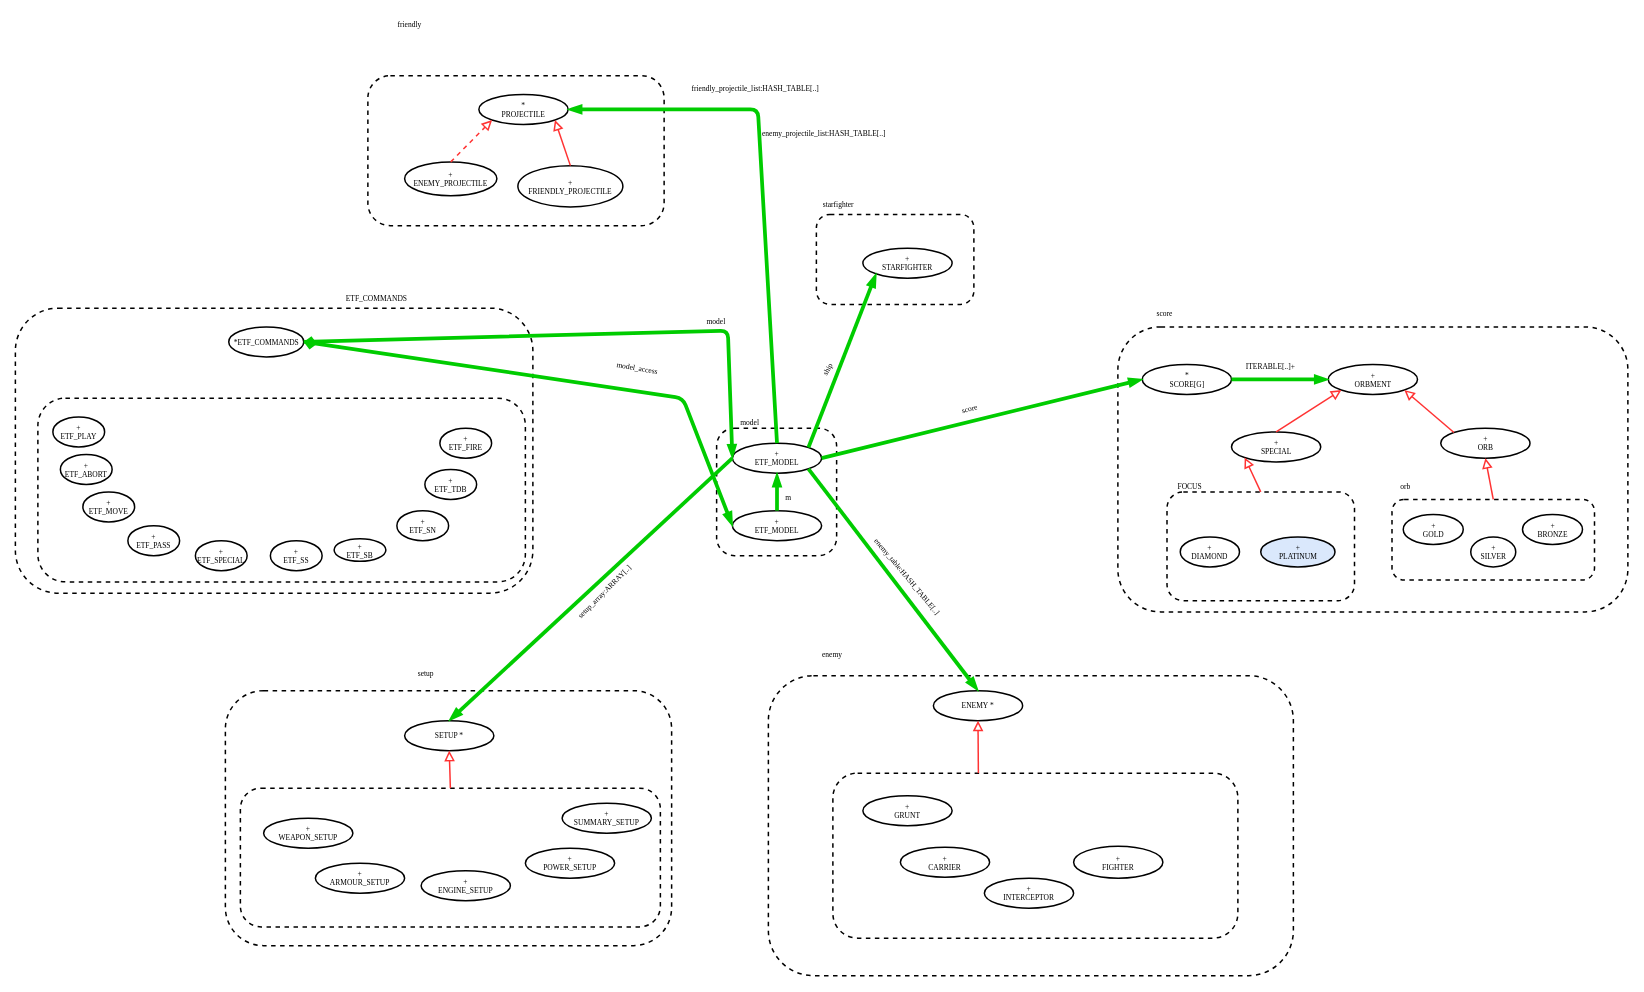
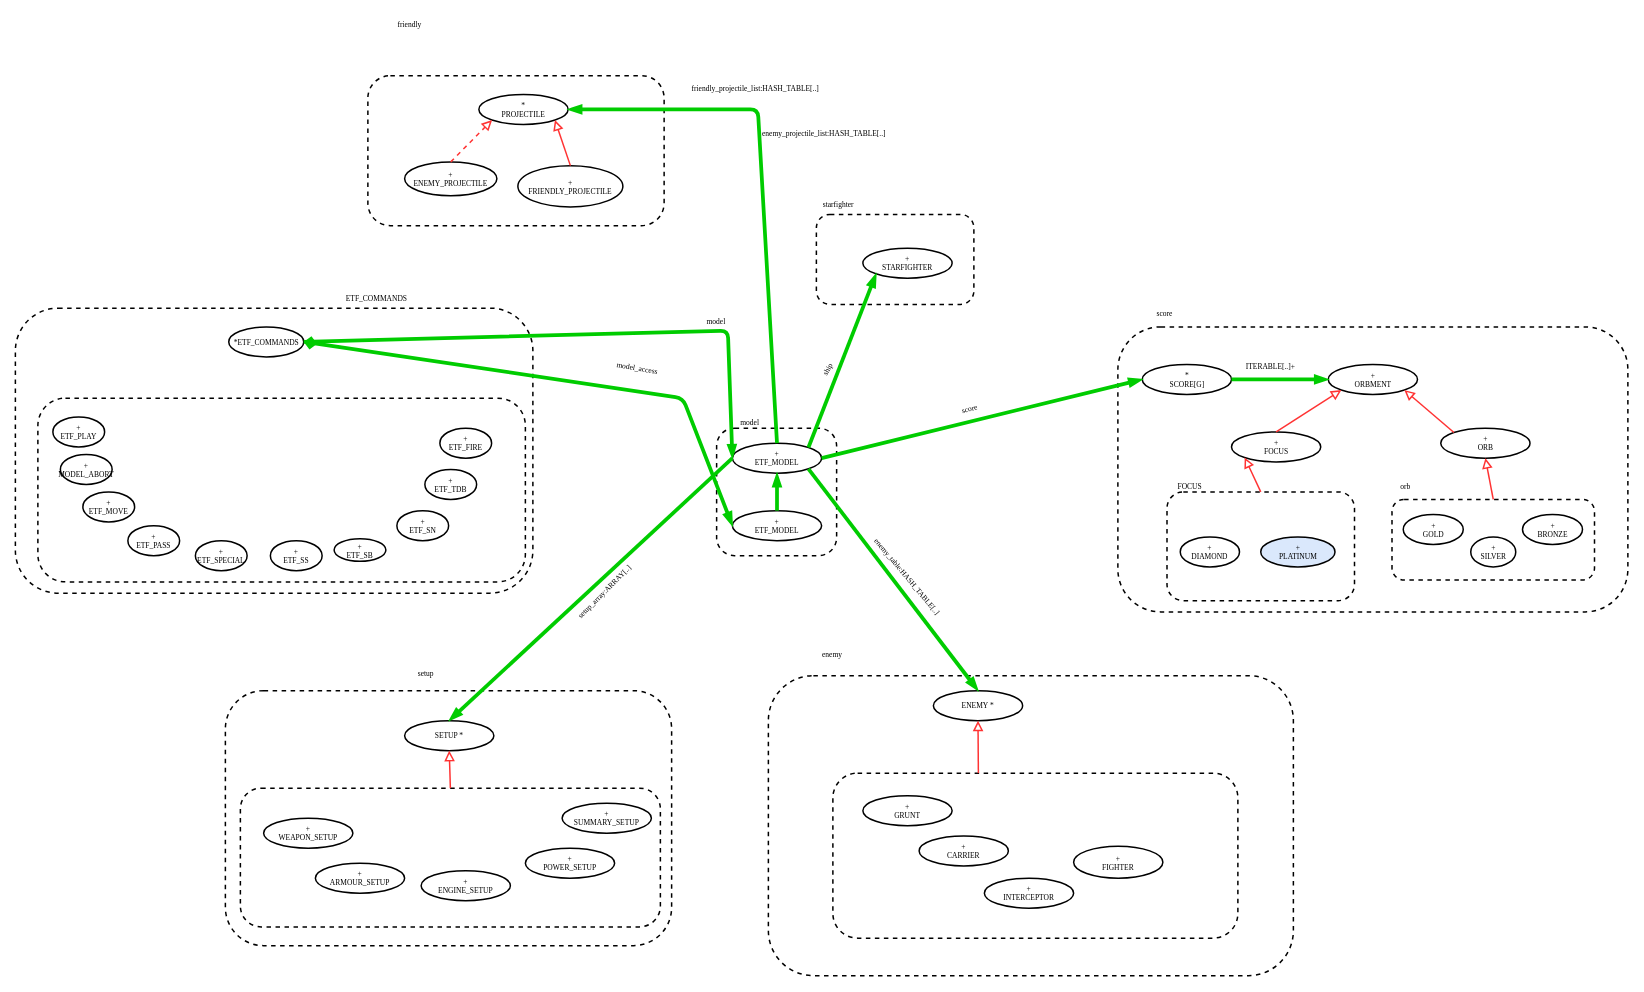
(1277, 447) -> (1277, 447)
(86, 469) -> (86, 469)
(792, 495) -> none
(945, 862) -> (964, 851)
